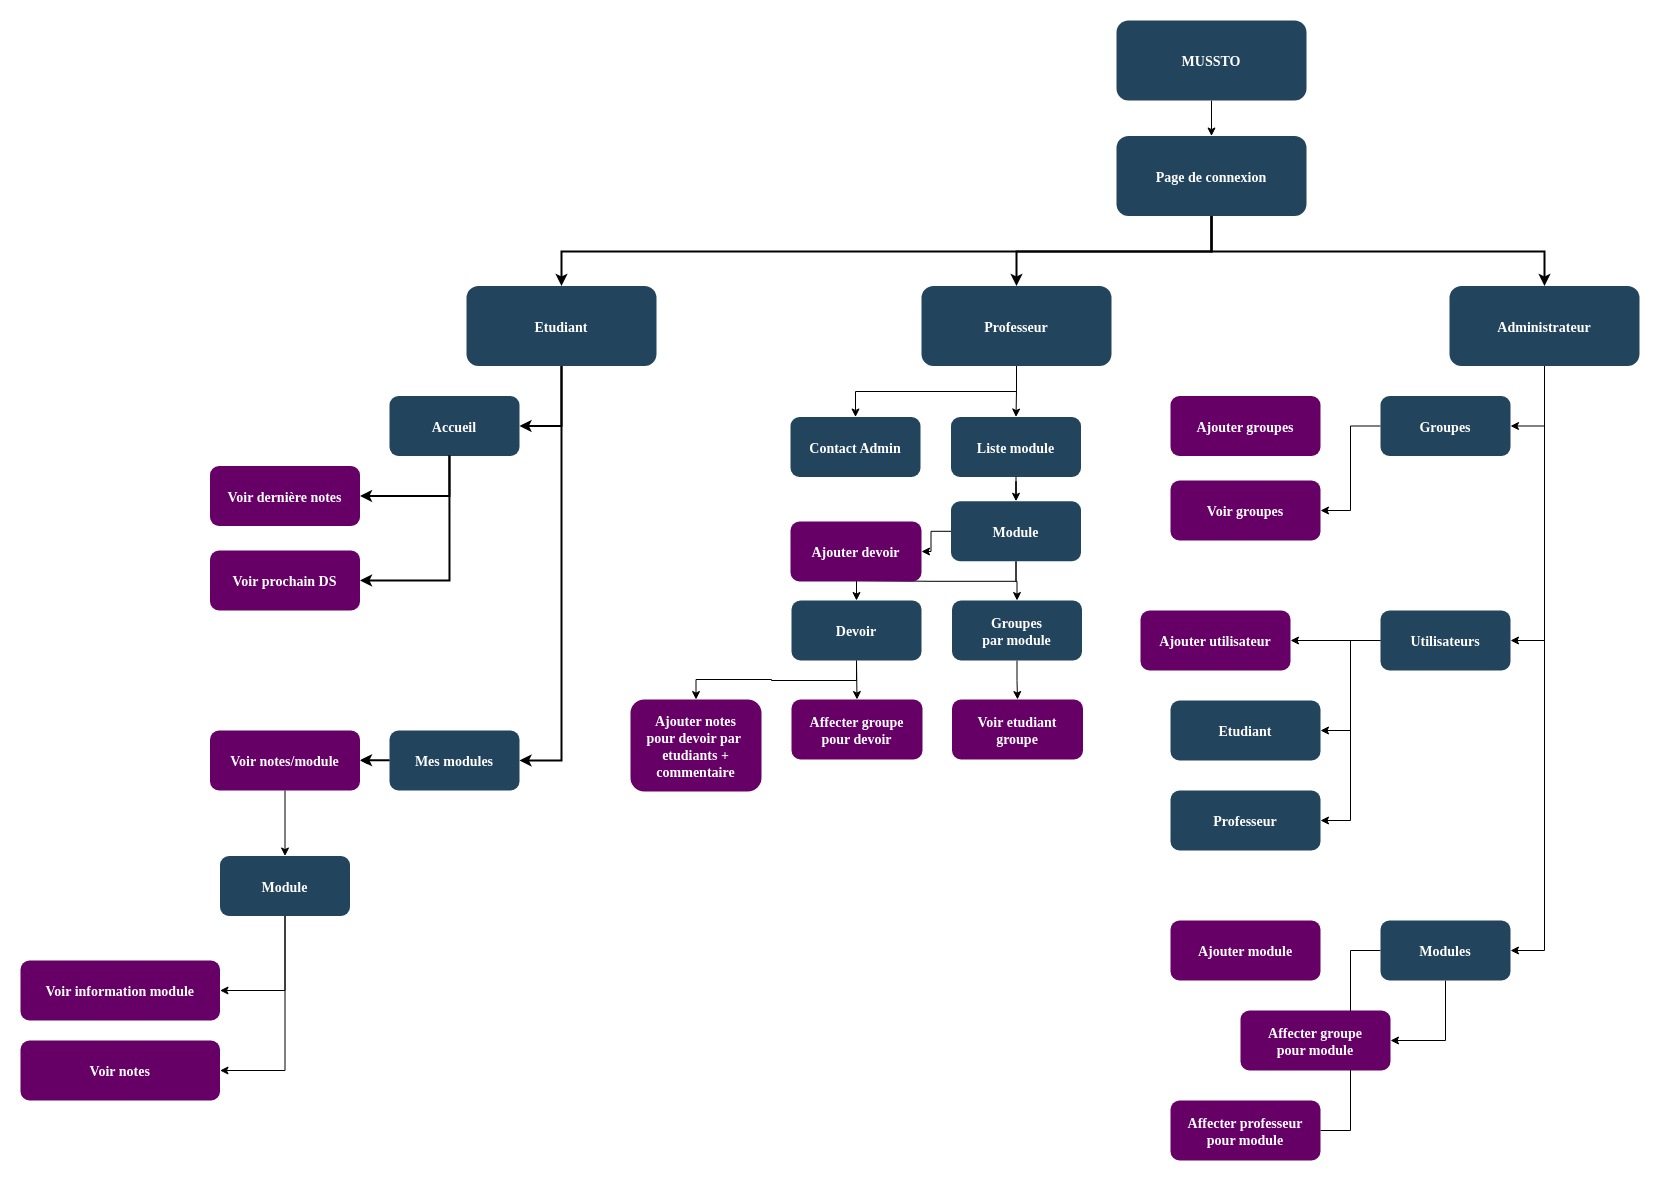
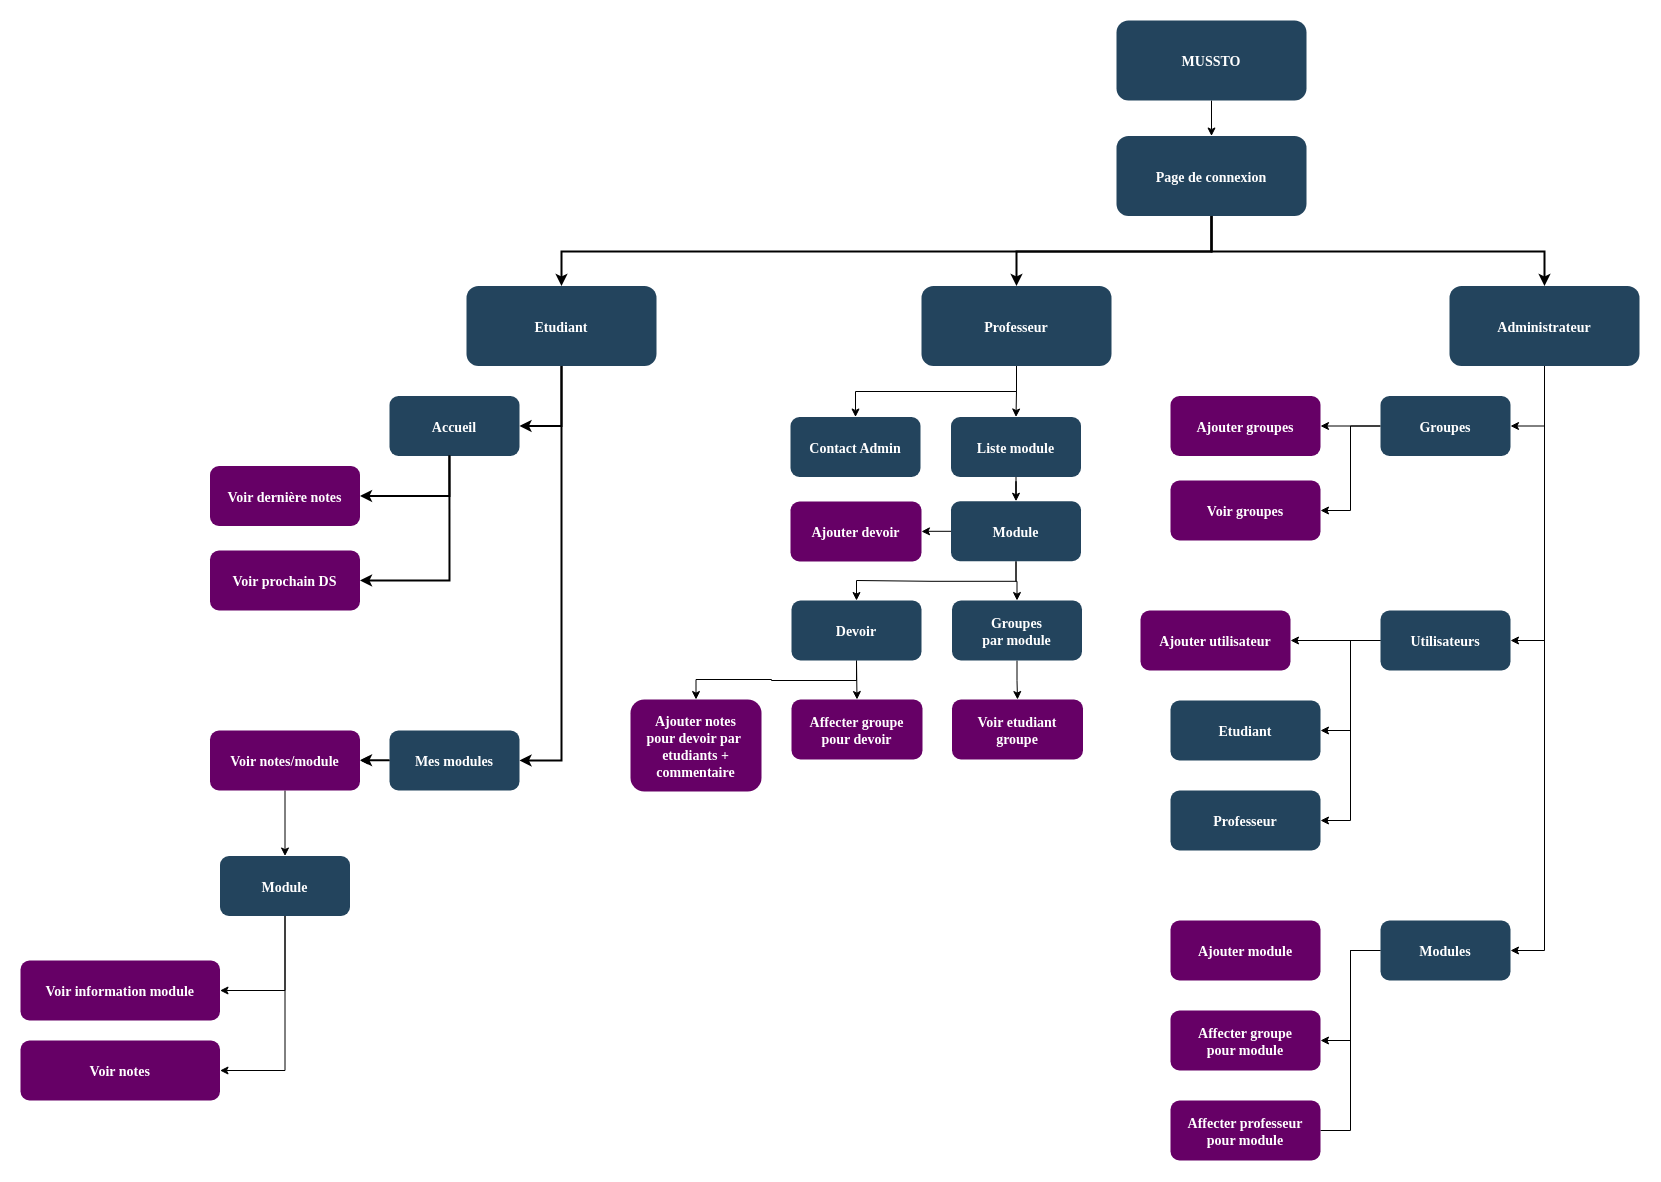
none -> (1338, 426)
(856, 552) -> (856, 532)
(1316, 1041) -> (1246, 1041)
